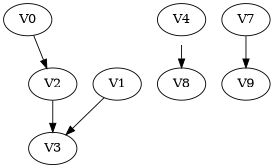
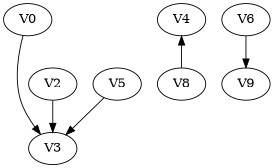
(246, 20) -> (246, 20)
(39, 48) -> (18, 83)
(182, 52) -> (182, 56)
(117, 84) -> (117, 84)
